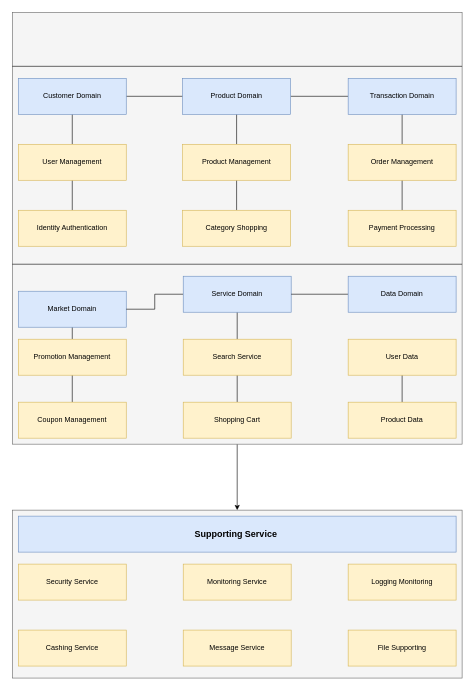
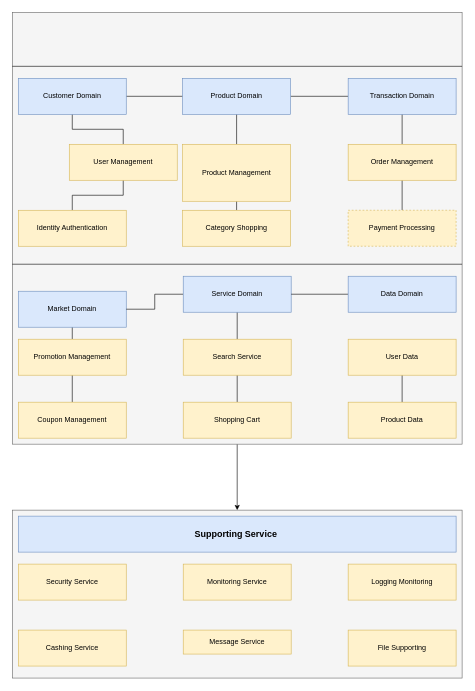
(72, 162) -> (123, 162)
(237, 162) -> (237, 173)
(402, 228) -> (402, 228)
(237, 648) -> (237, 642)
